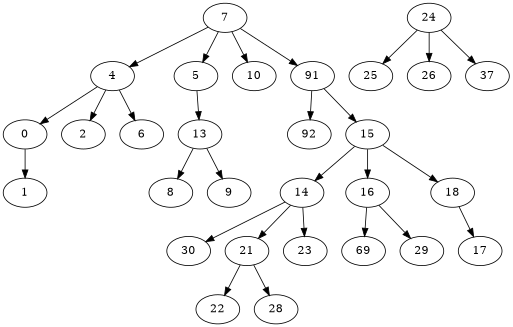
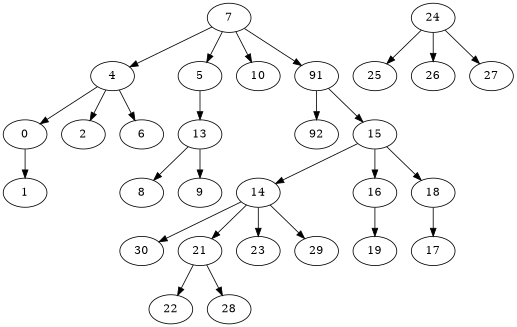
(487, 76) -> (492, 76)
(392, 219) -> (284, 219)
(364, 251) -> (375, 251)
